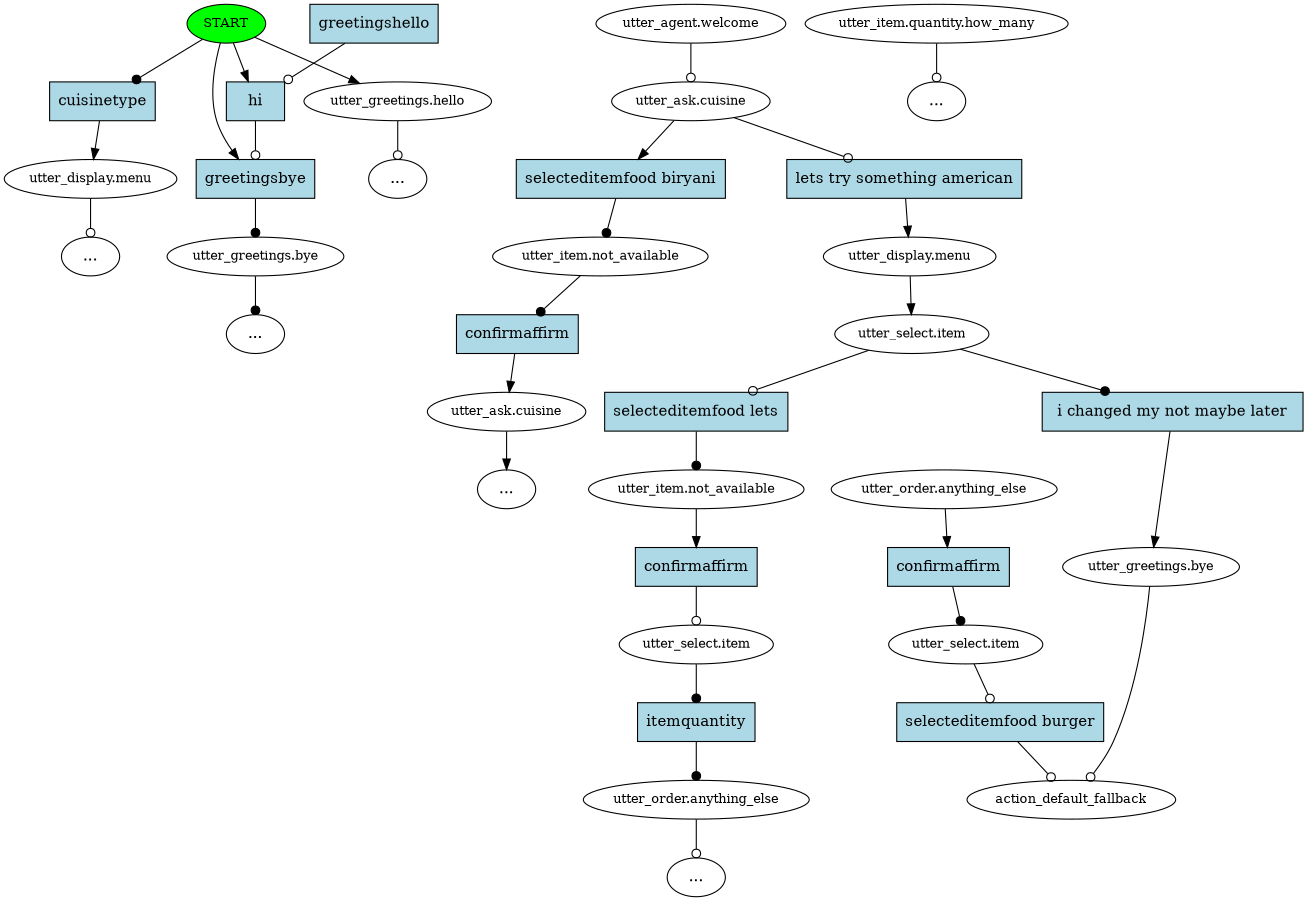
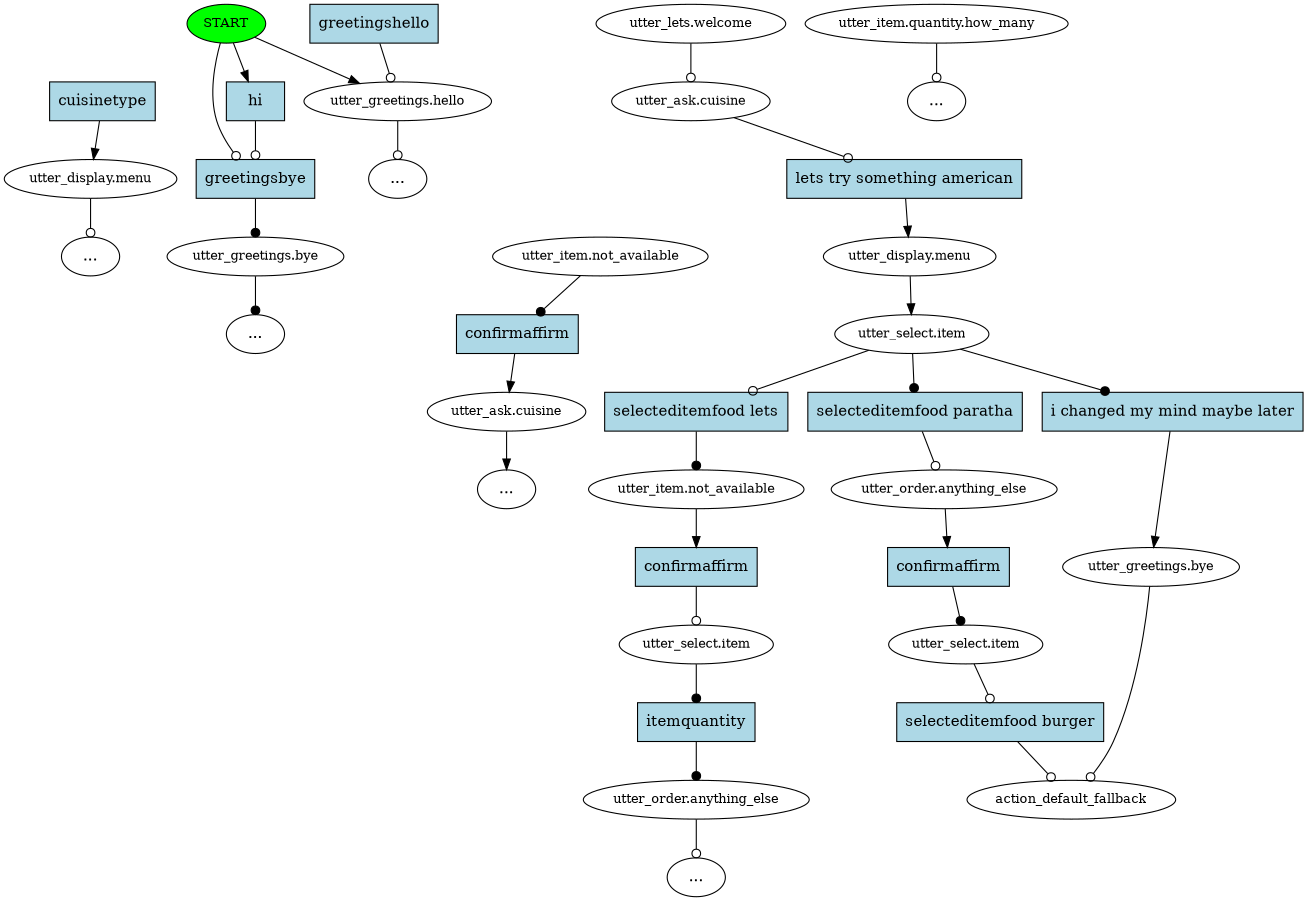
(691, 24) -> (691, 24)
(172, 58) -> none
(321, 58) -> (385, 58)
(213, 99) -> (213, 99)
(621, 179) -> none
none -> (915, 412)
(1173, 412) -> (1173, 412)
